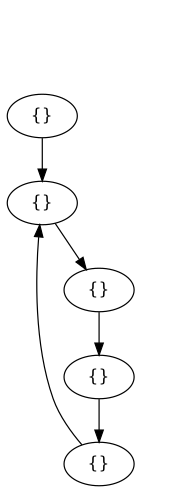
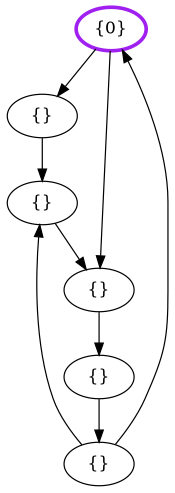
none -> (111, 29)
